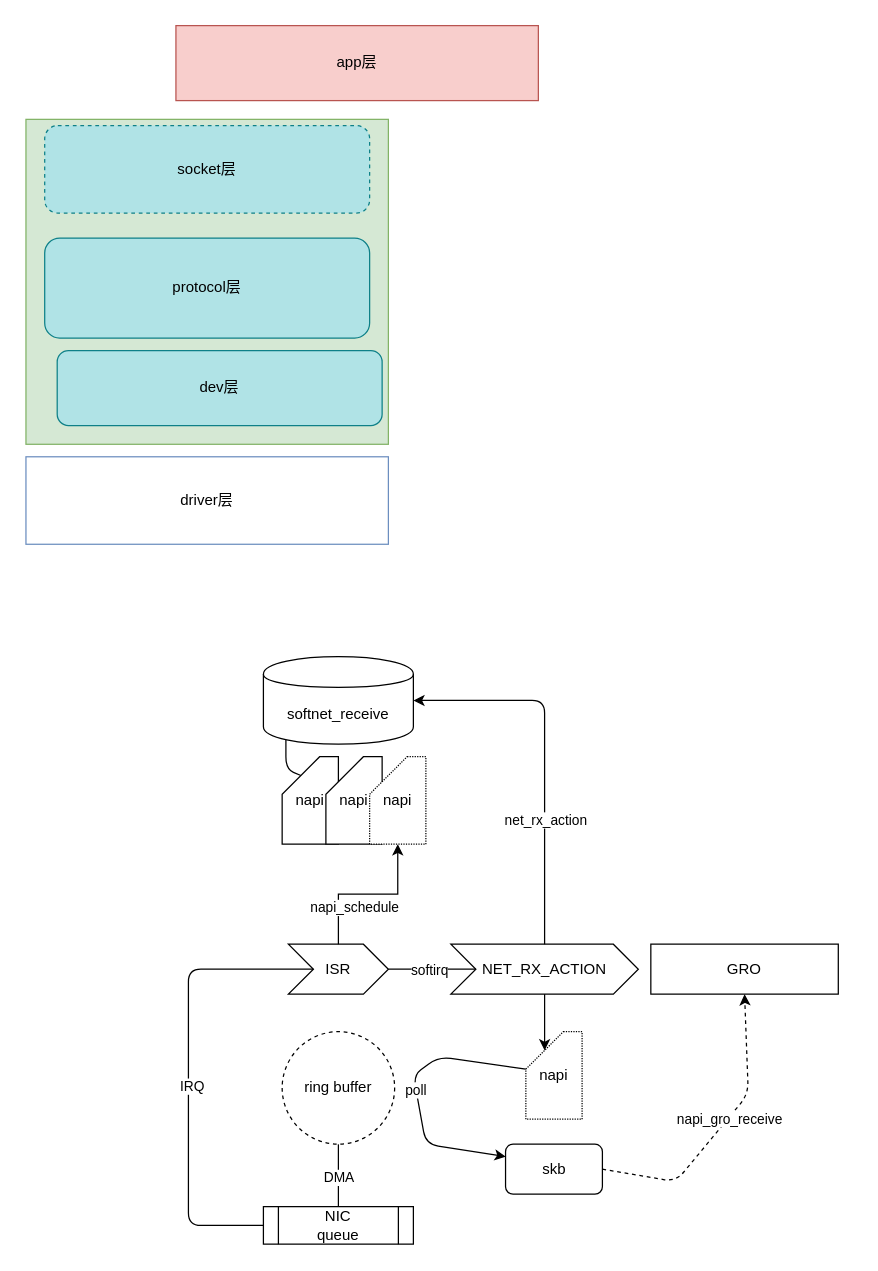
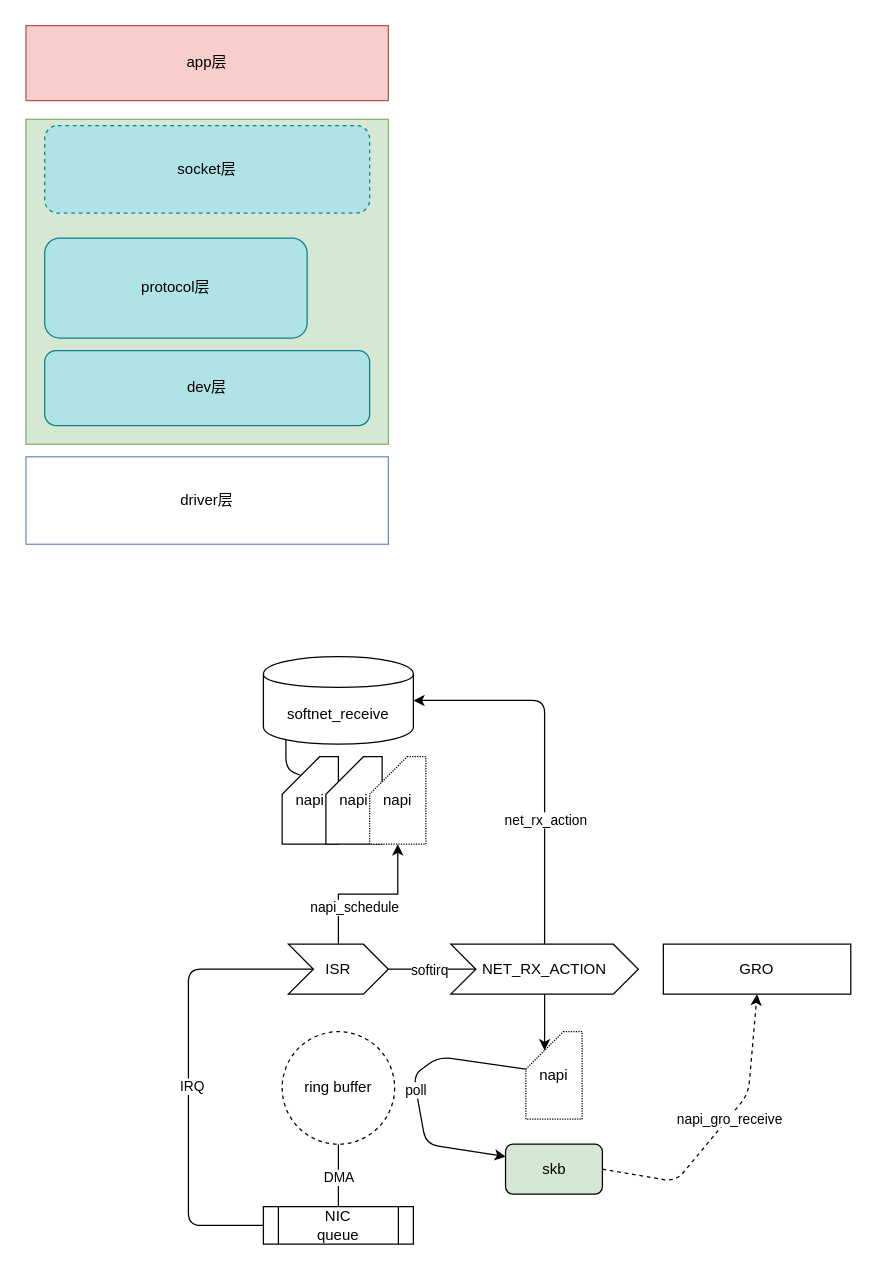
(357, 63) -> (207, 63)
(207, 288) -> (176, 288)
(219, 388) -> (207, 388)
(744, 969) -> (757, 969)
(554, 1169) -> (554, 1169)
